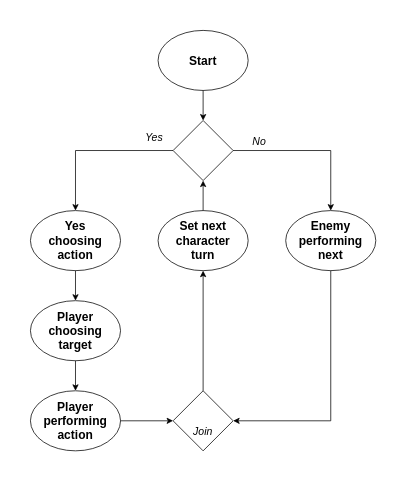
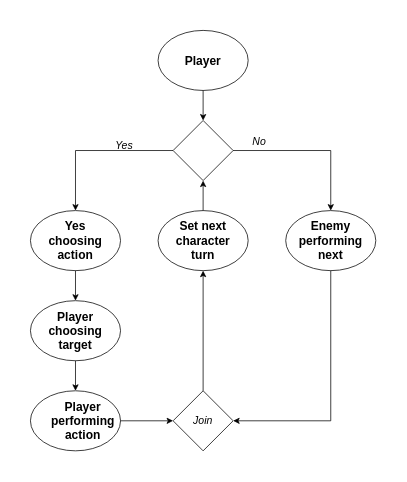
(203, 60) -> (203, 60)
(154, 137) -> (124, 145)
(75, 420) -> (83, 420)
(203, 432) -> (203, 420)
